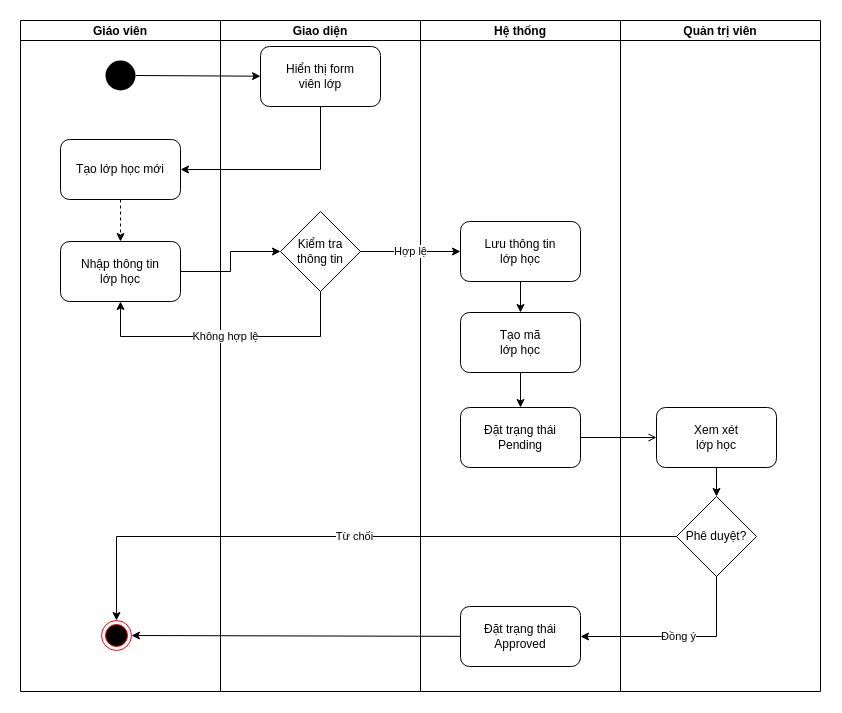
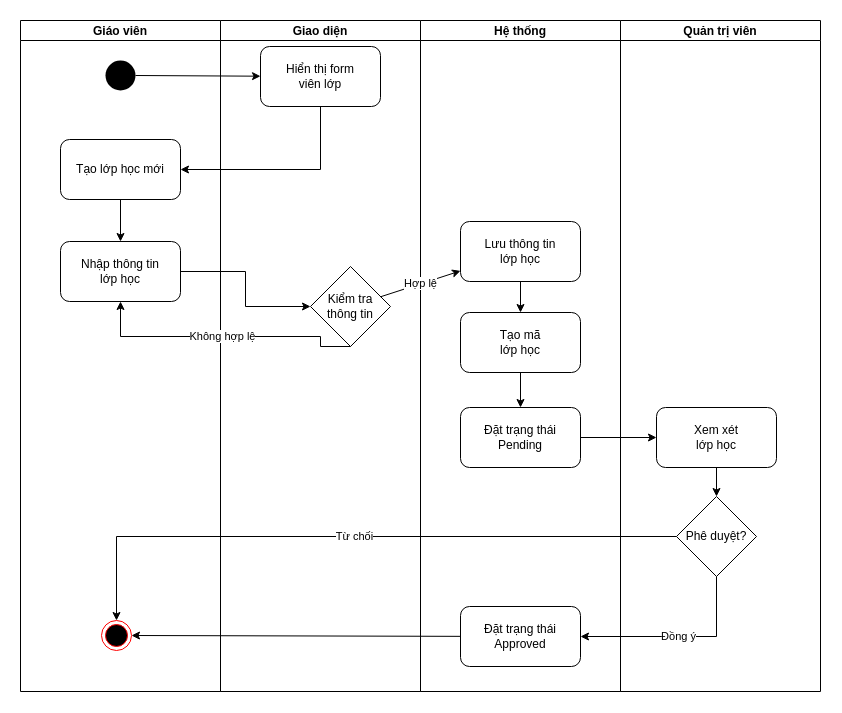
(121, 217) -> (121, 217)
(321, 252) -> (351, 307)
(649, 438) -> (648, 438)
